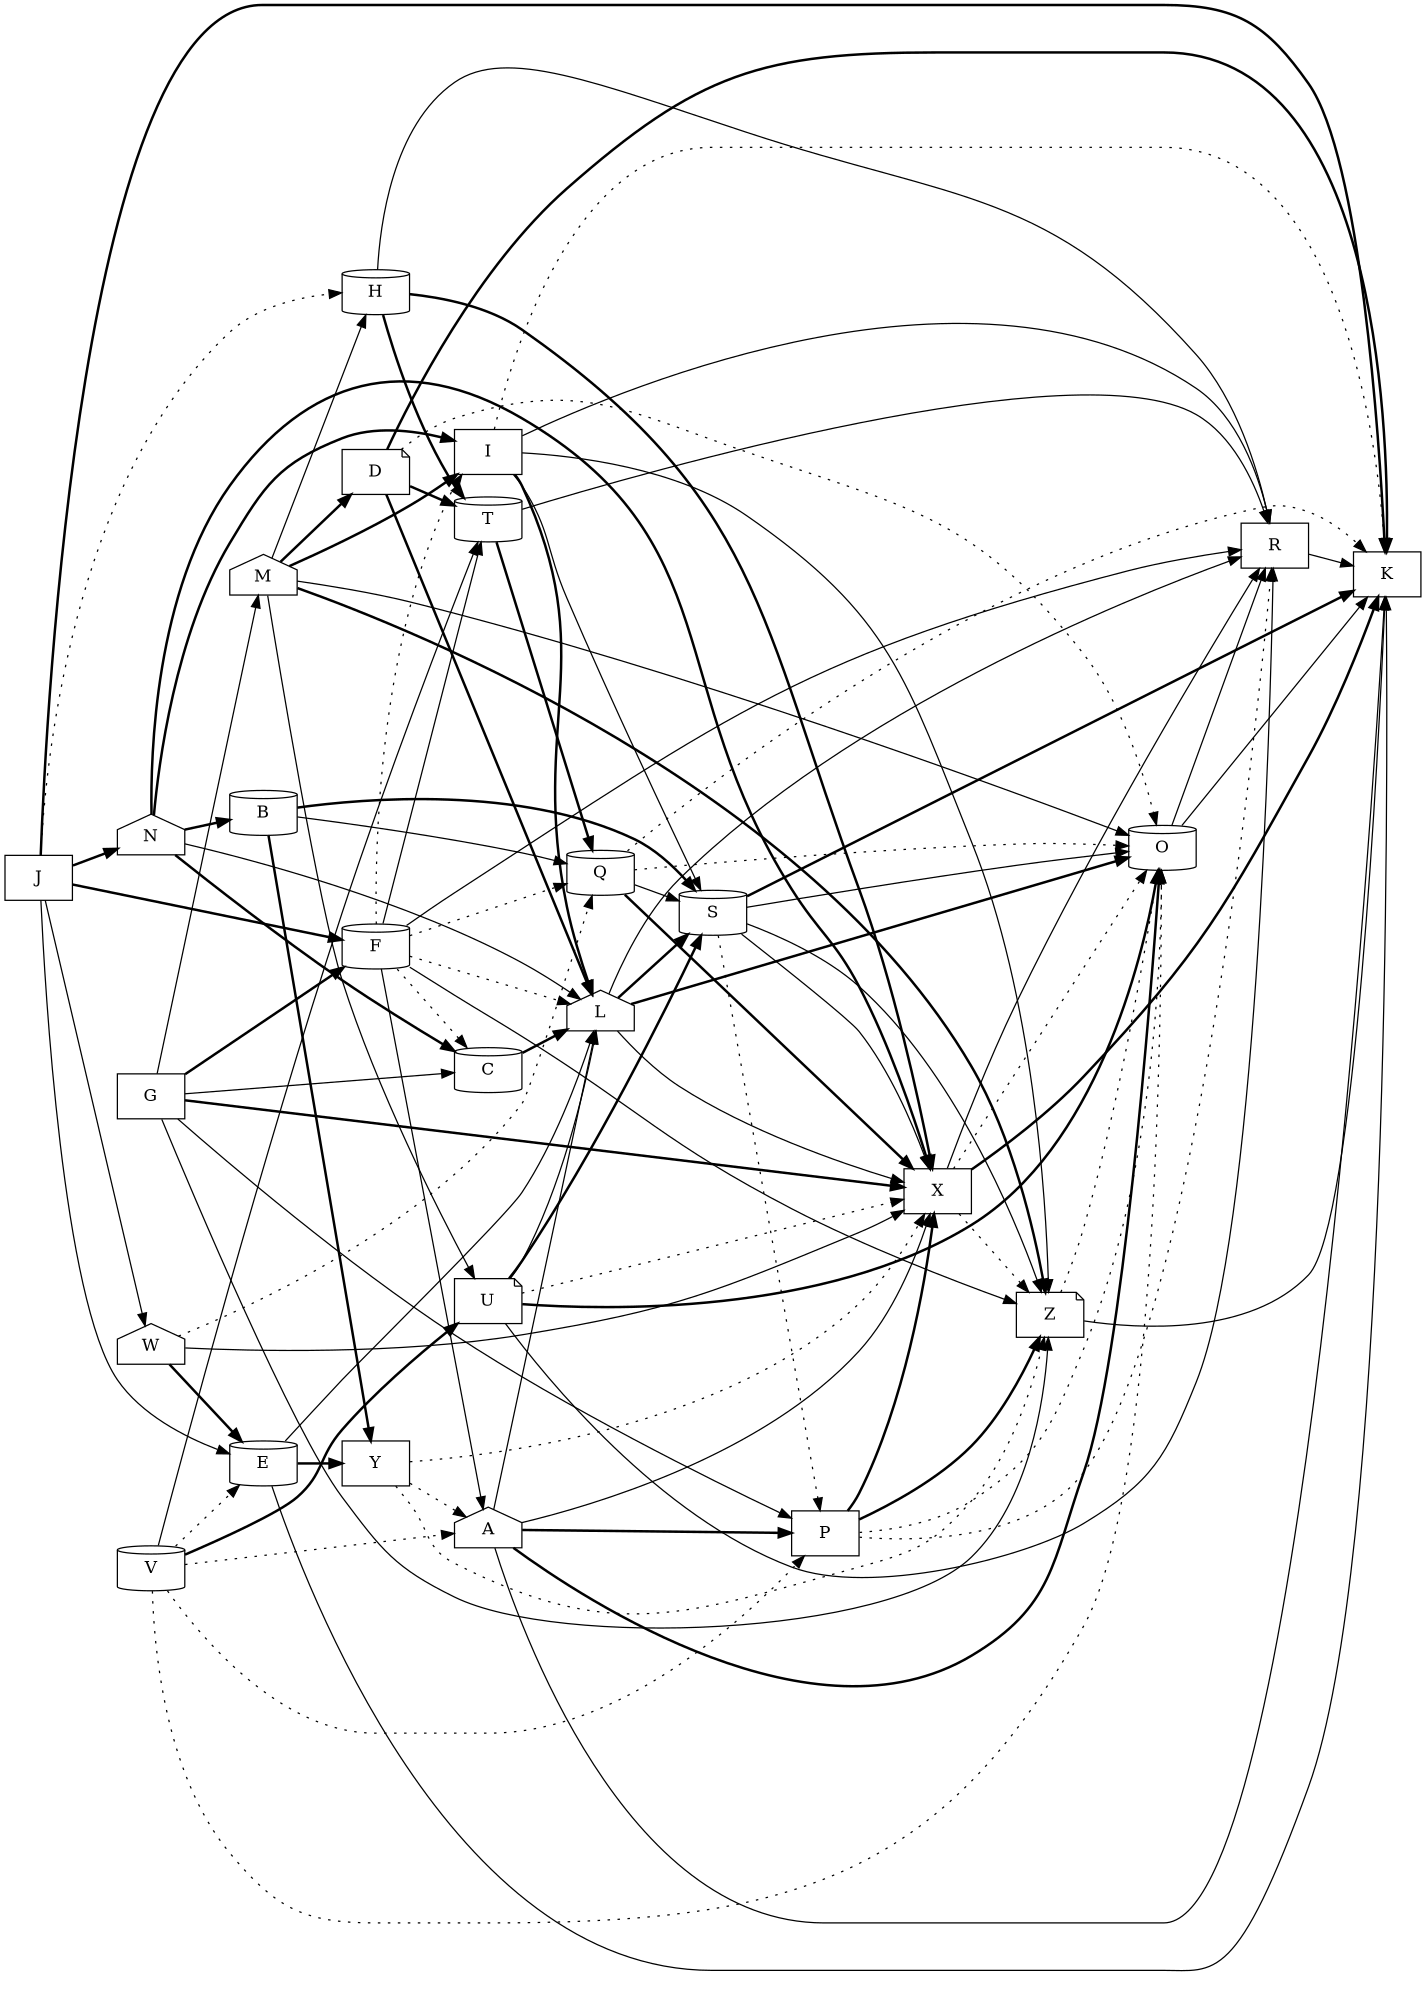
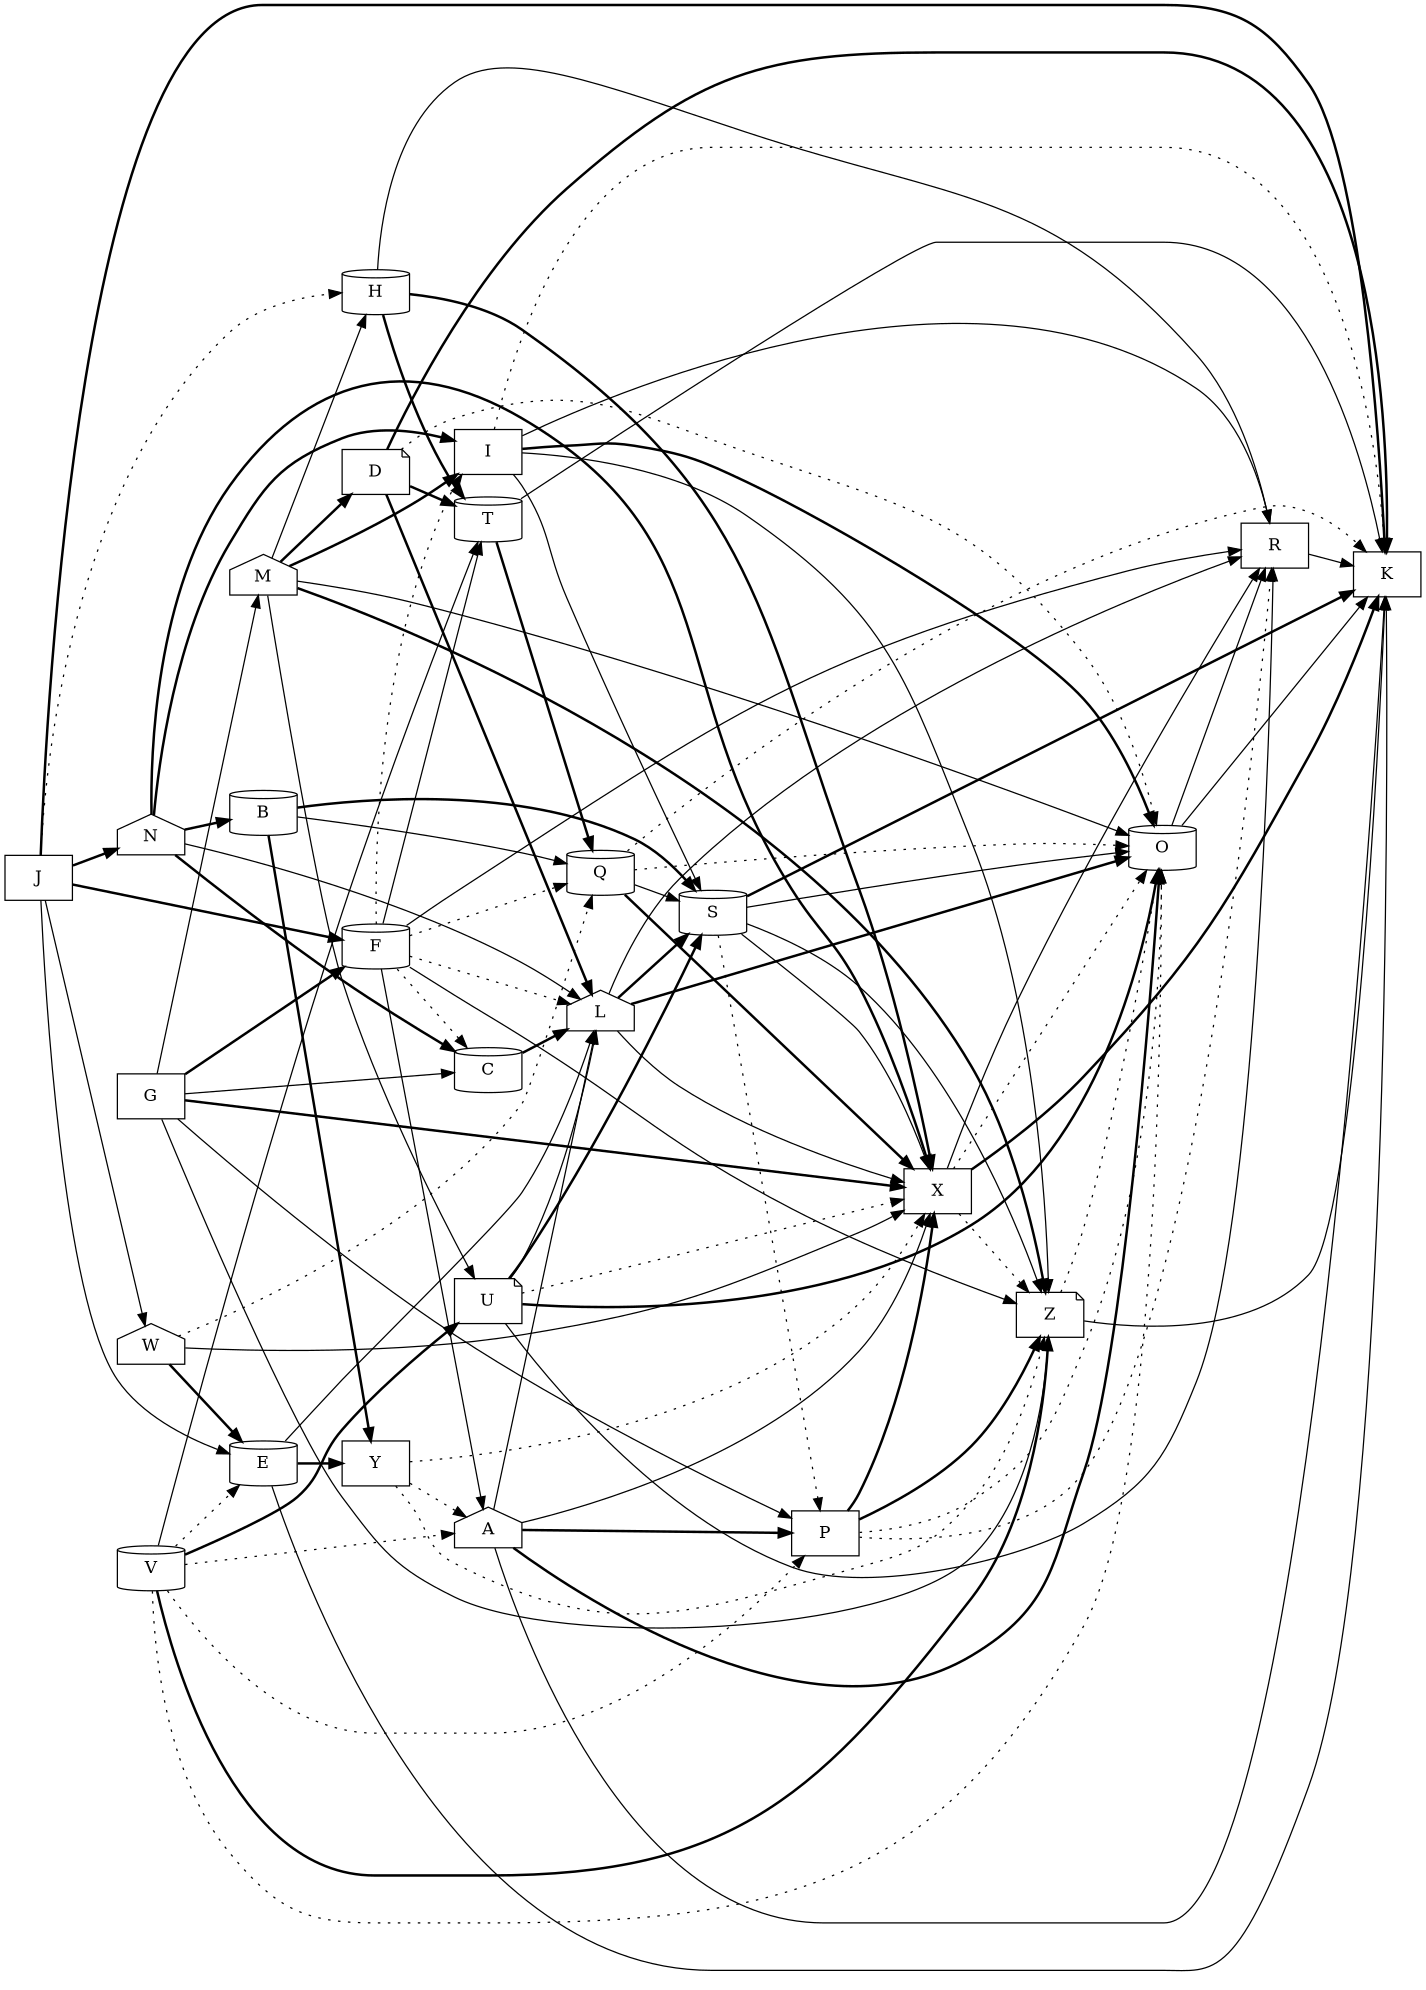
(915, 413) -> (1003, 242)
(560, 687) -> (880, 554)
none -> (630, 1863)
